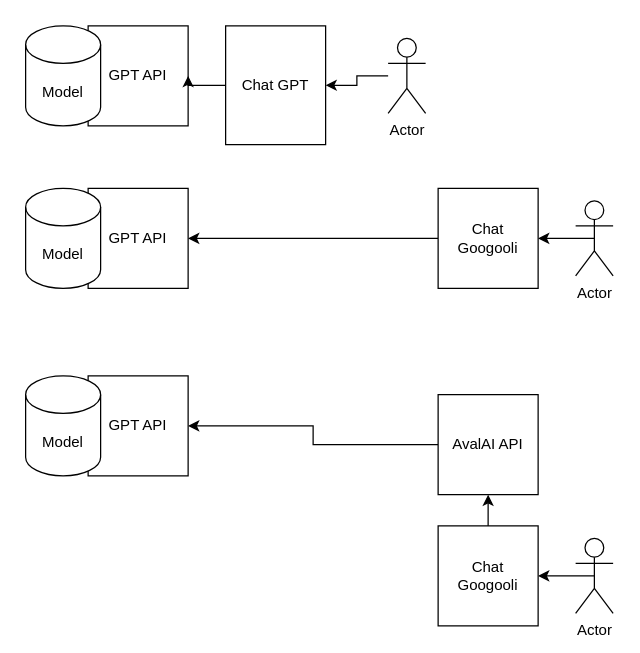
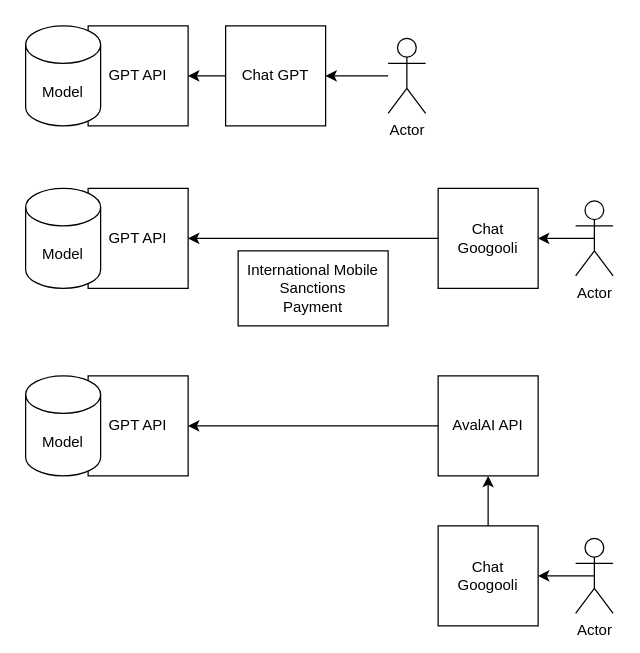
(276, 85) -> (276, 76)
none -> (313, 288)
(488, 444) -> (488, 426)
